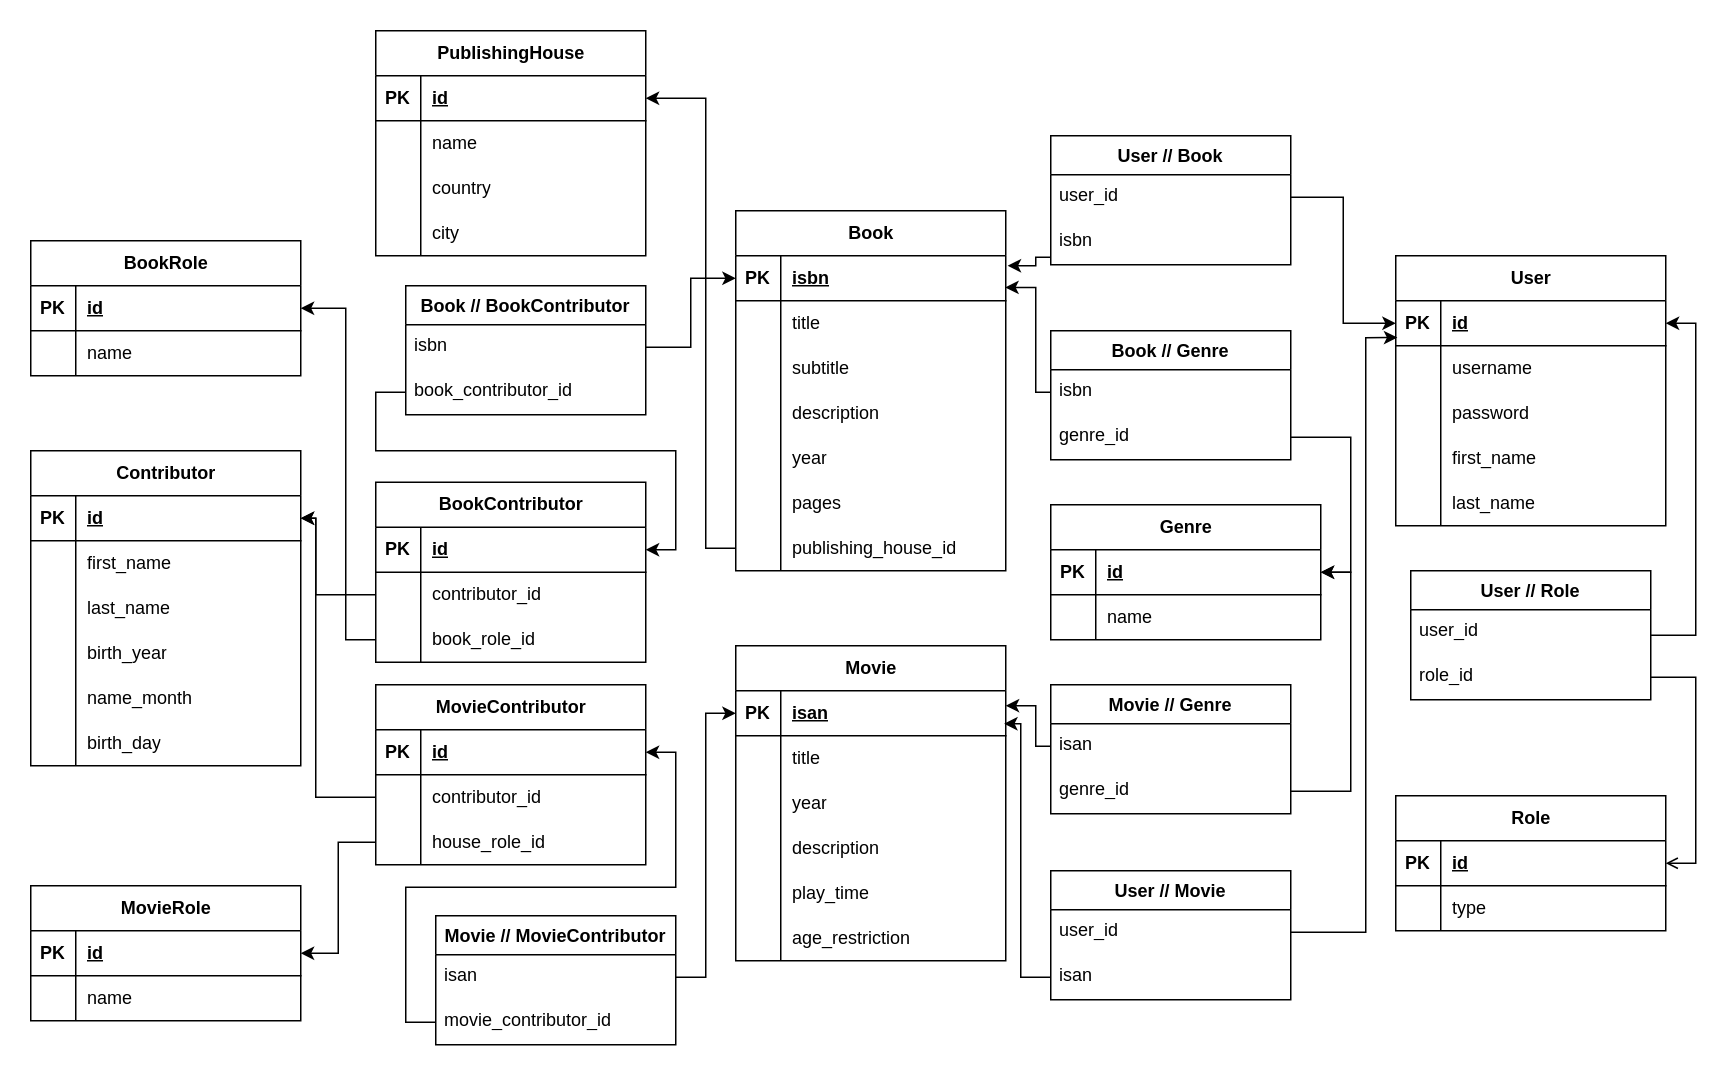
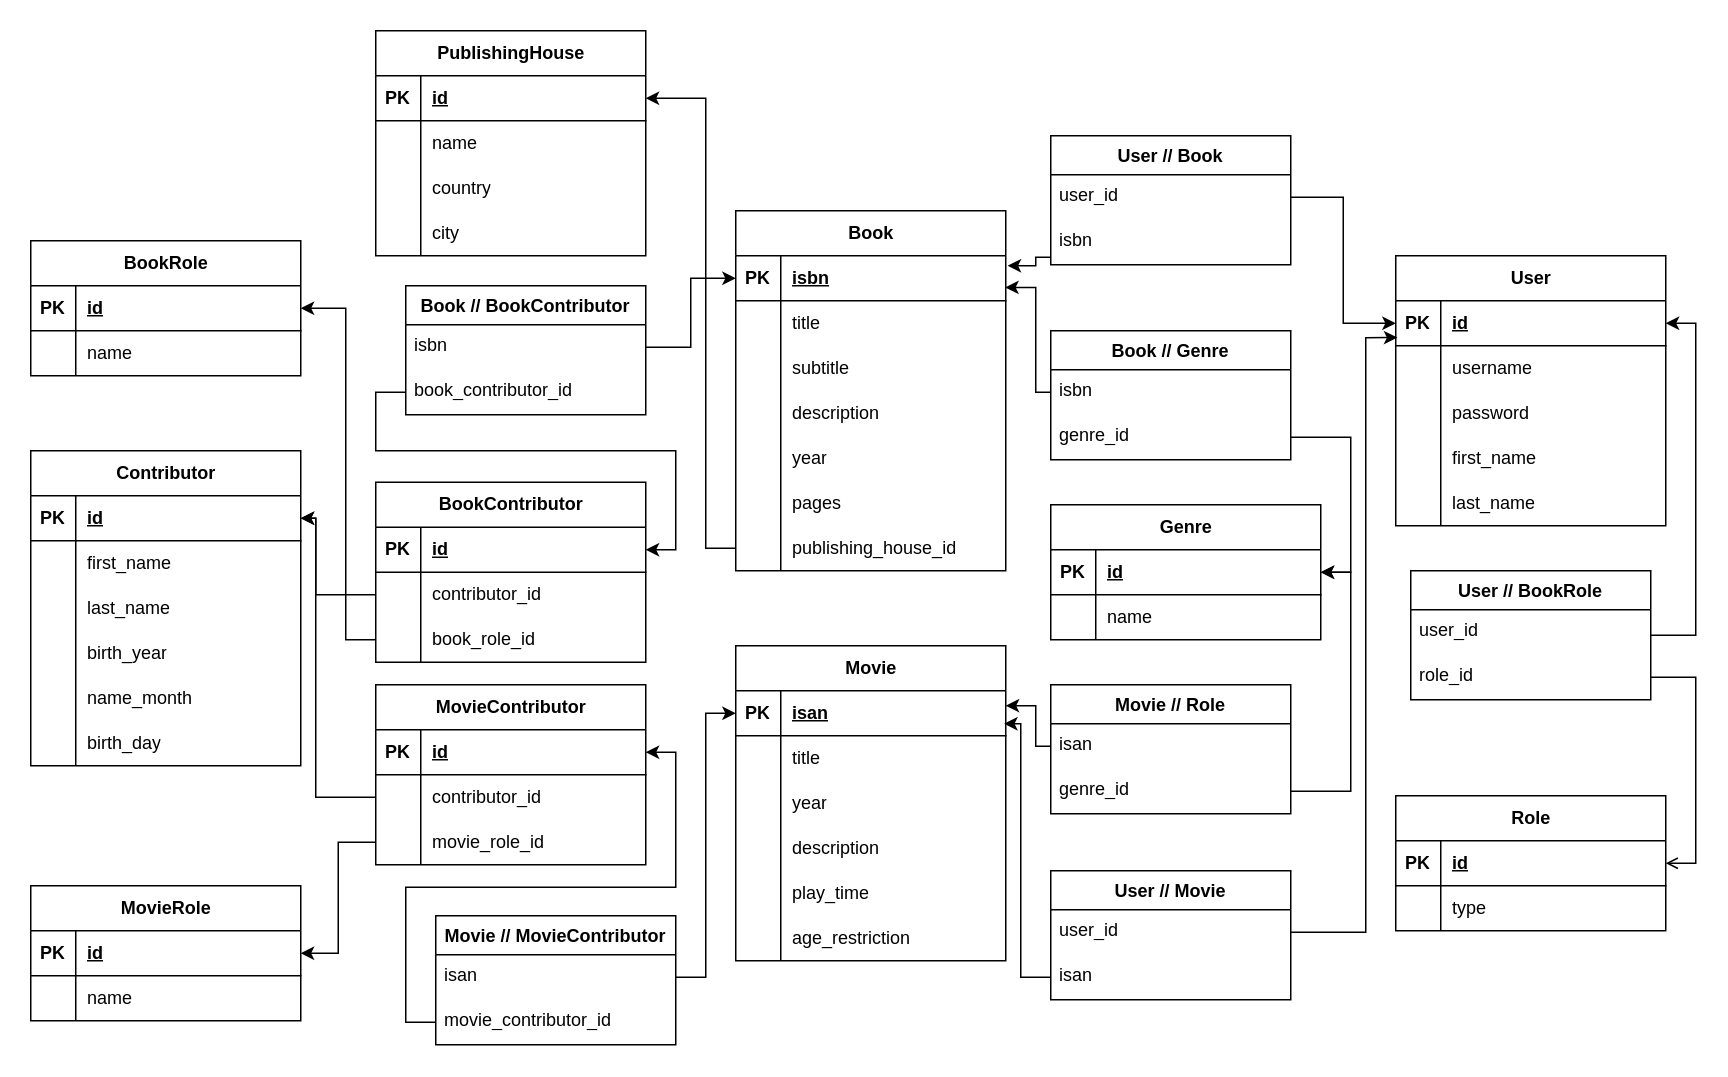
(1530, 591) -> (1530, 591)
(1170, 705) -> (1170, 705)
(494, 842) -> (491, 842)
